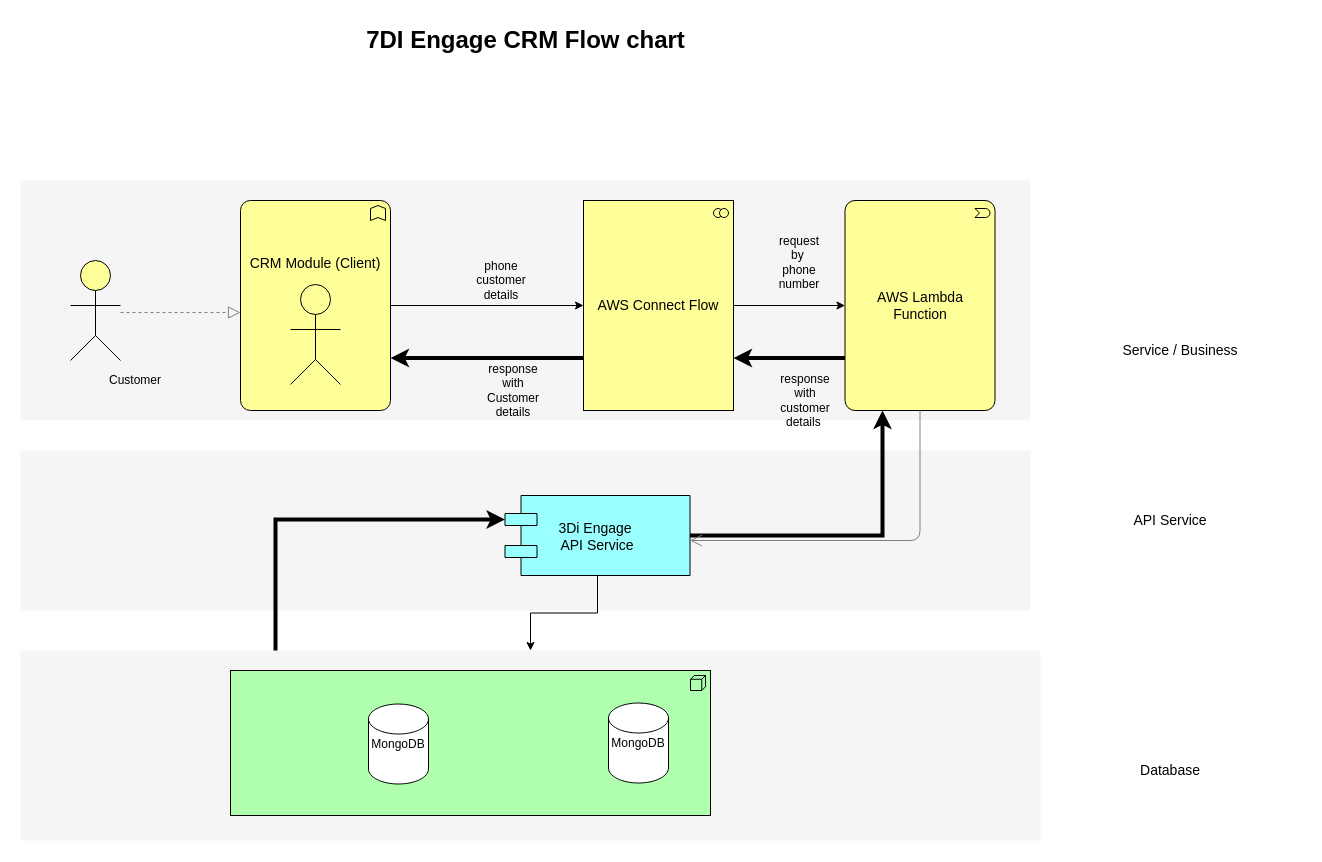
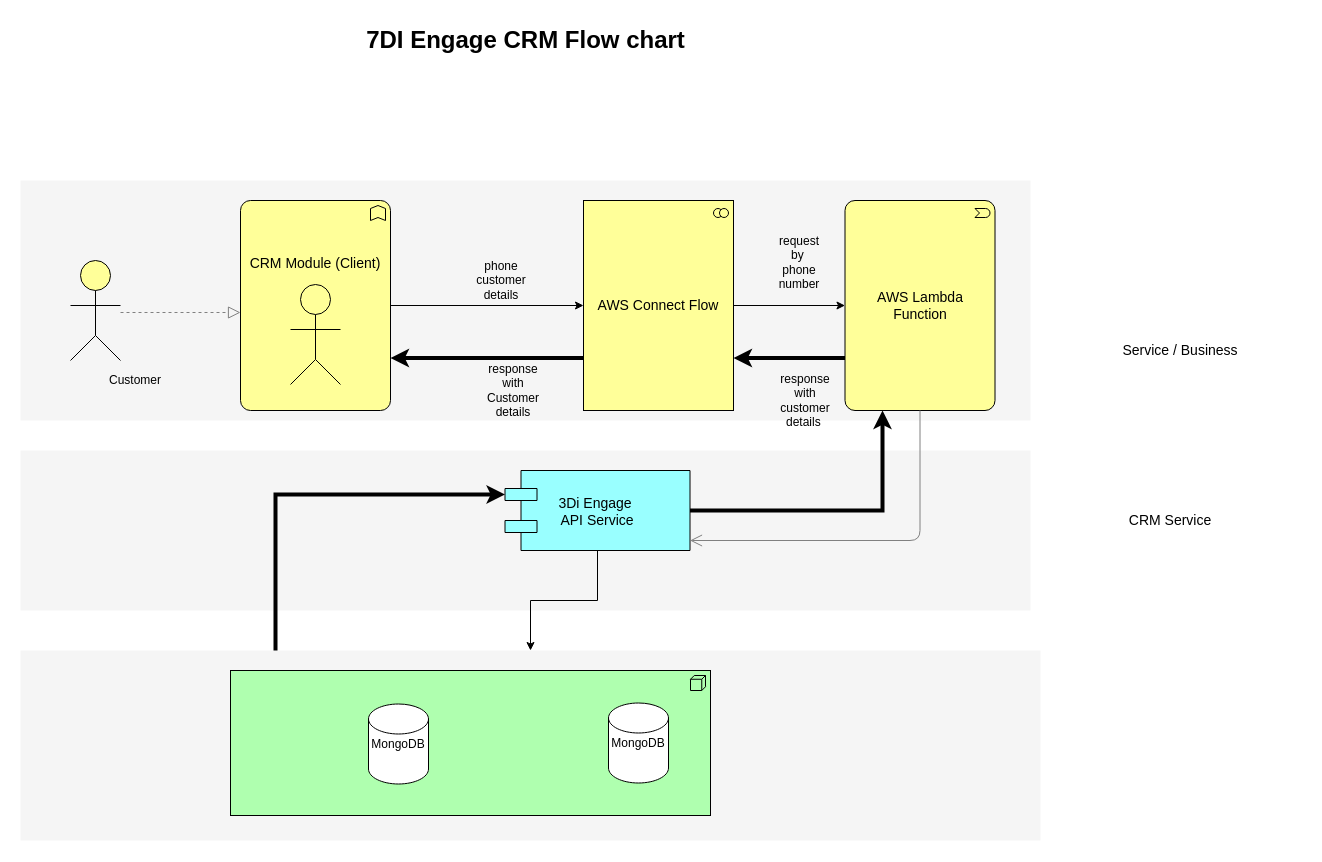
(1171, 521) -> (1171, 521)
(598, 536) -> (598, 511)
(1171, 771) -> none
